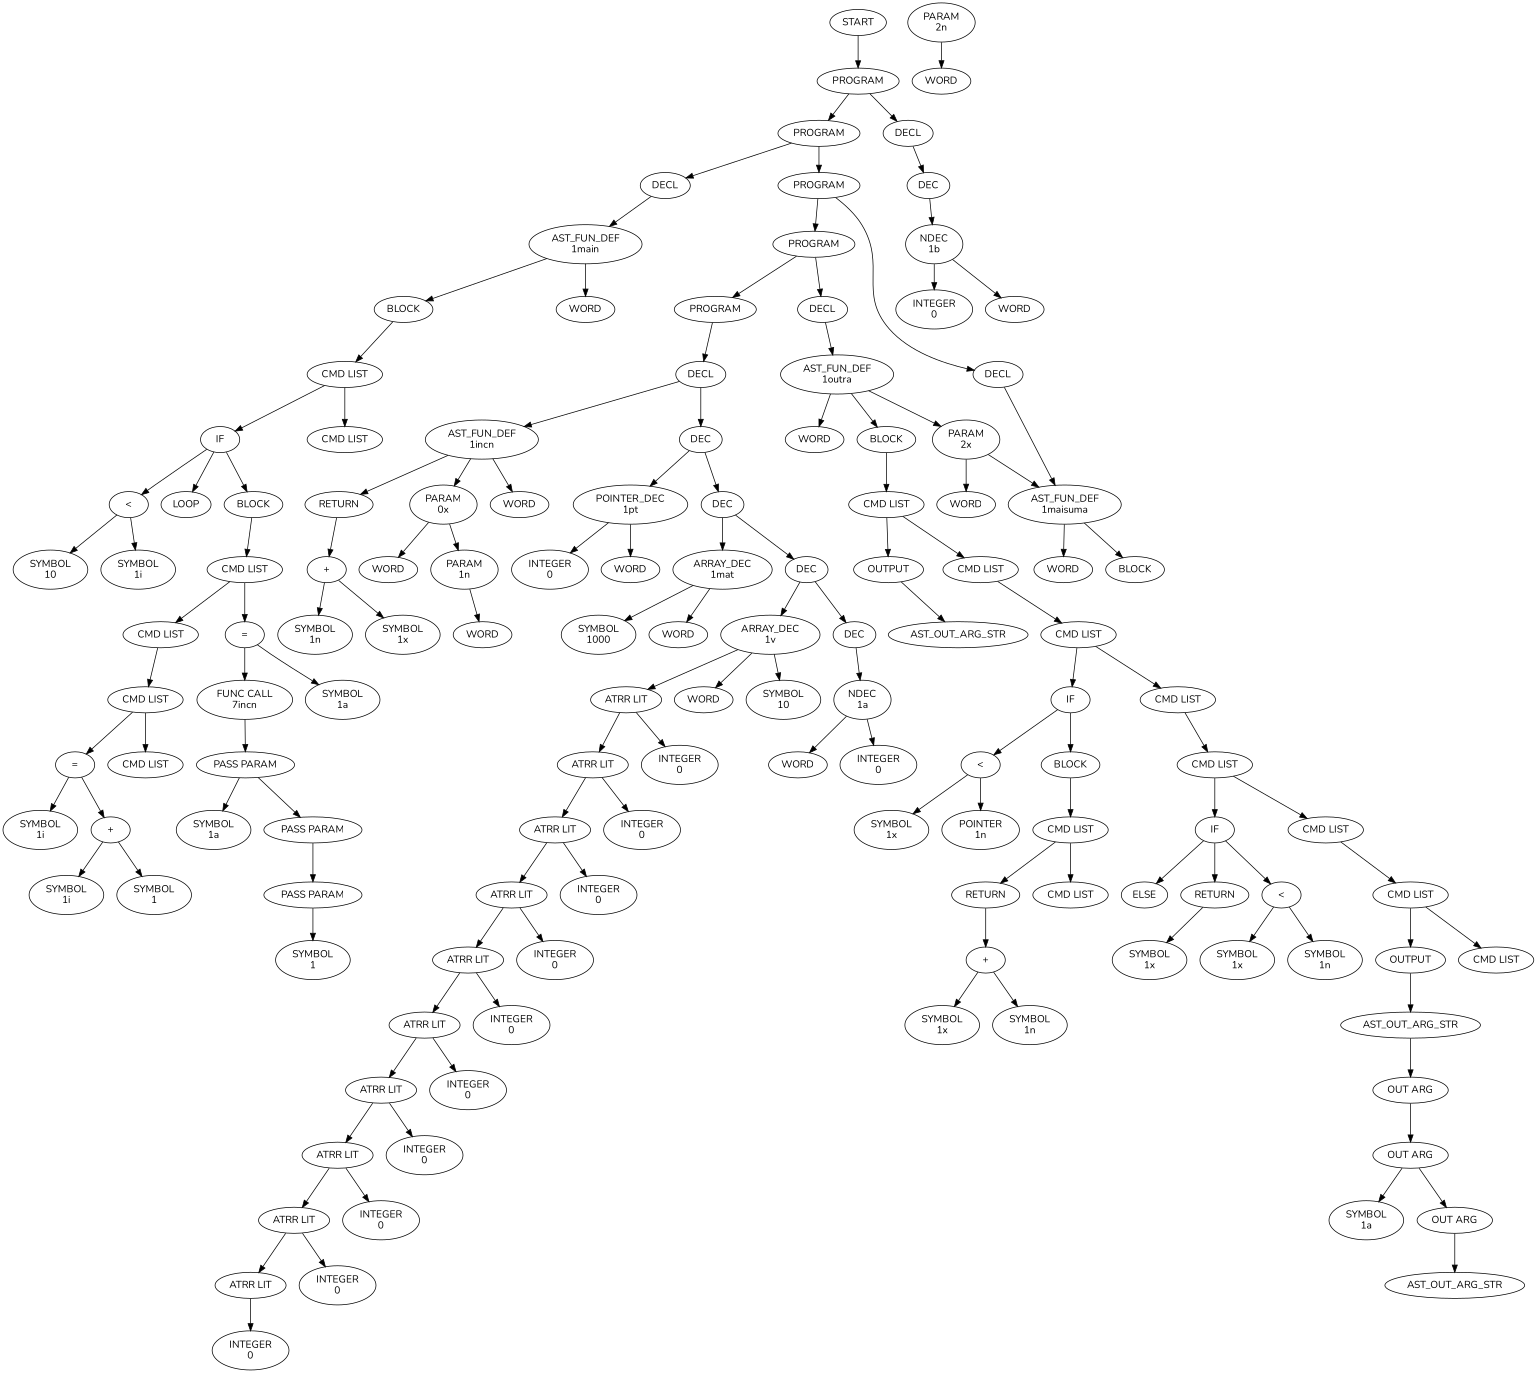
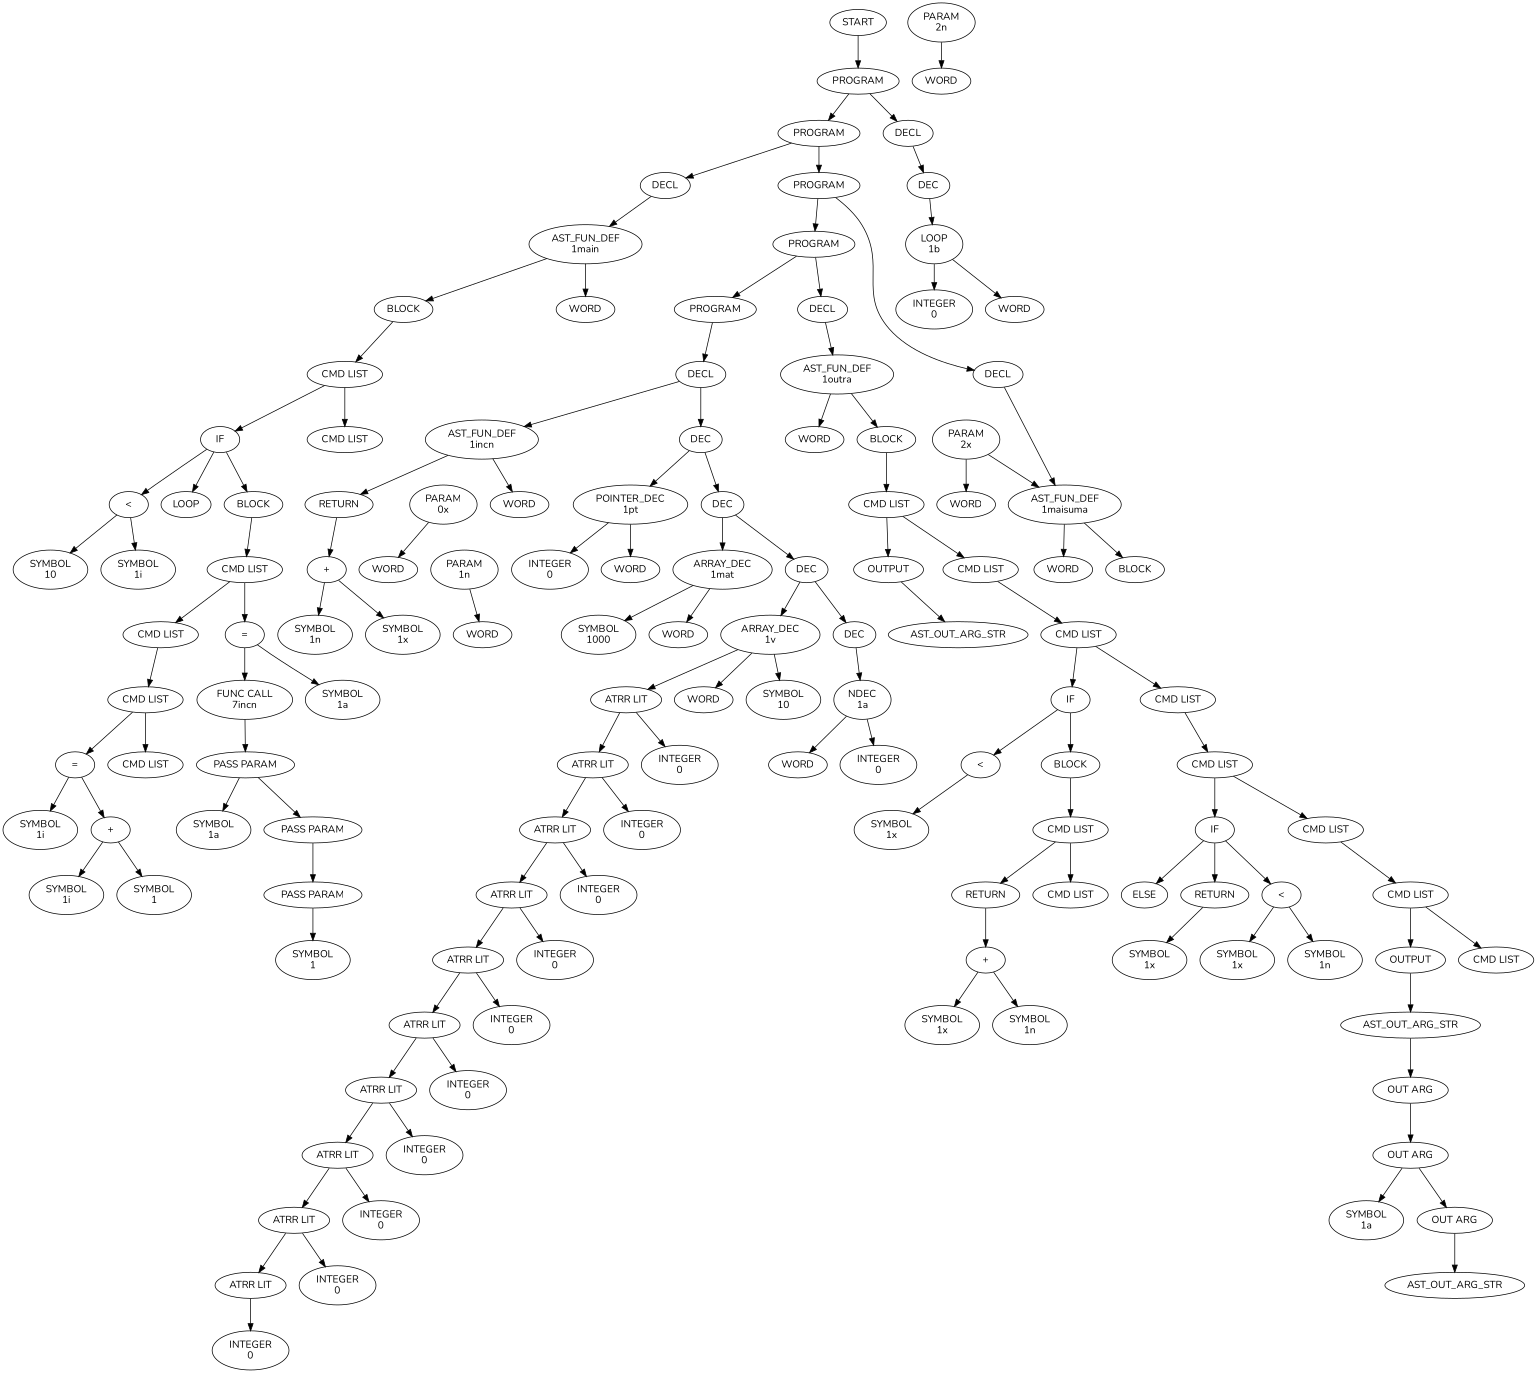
(934, 244) -> (934, 244)
(902, 407) -> none
(464, 469) -> none
(453, 534) -> none
(981, 830) -> none
